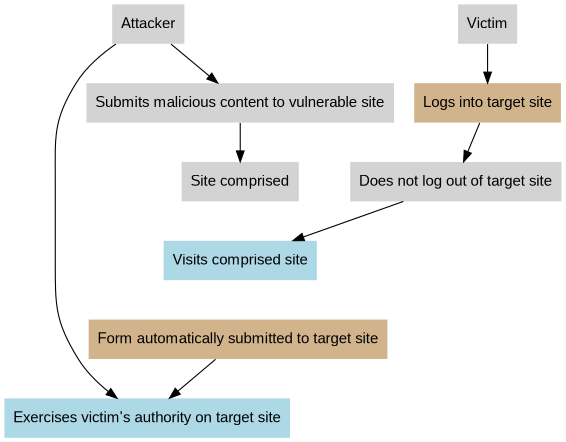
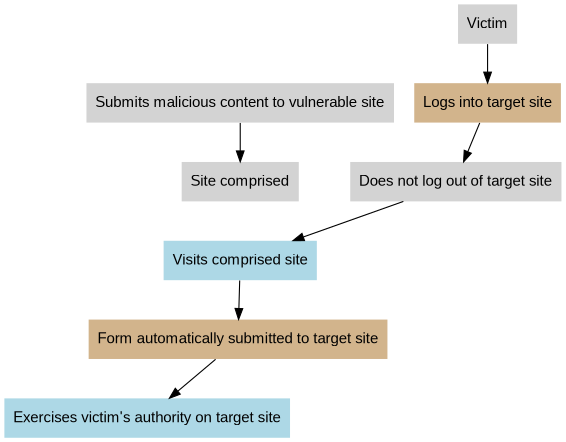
(148, 24) -> none
none -> (239, 295)
